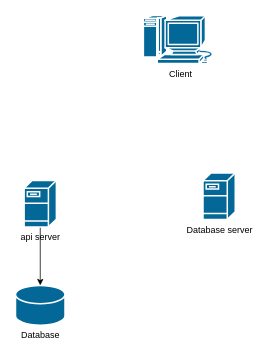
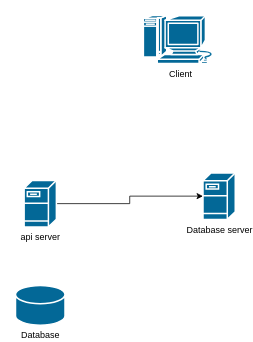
(40, 253) -> (97, 204)
